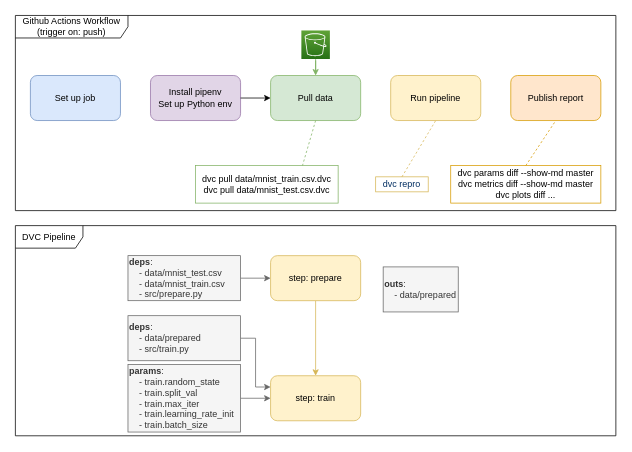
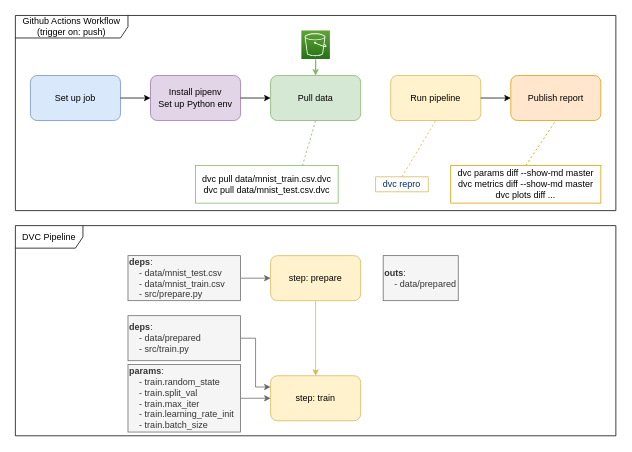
none -> (144, 98)
none -> (504, 98)
(420, 289) -> (420, 278)
